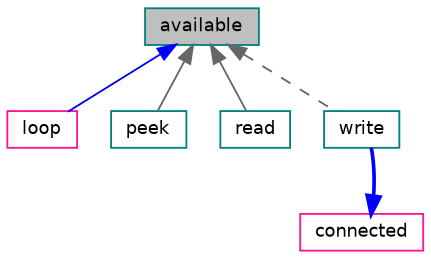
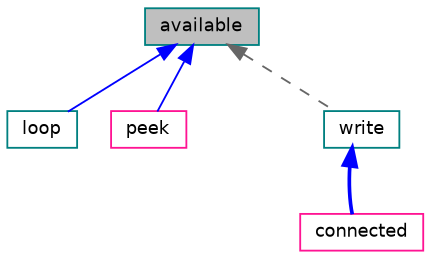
(171, 87) -> (171, 87)
(42, 129) -> (42, 129)
(149, 129) -> (149, 129)
(255, 129) -> none
(374, 172) -> (350, 190)
